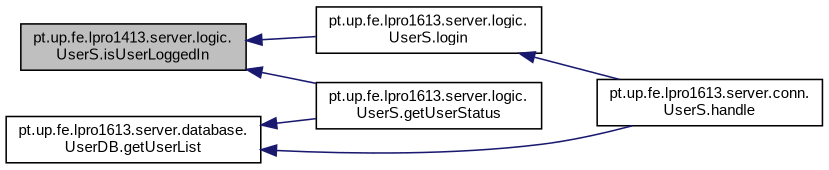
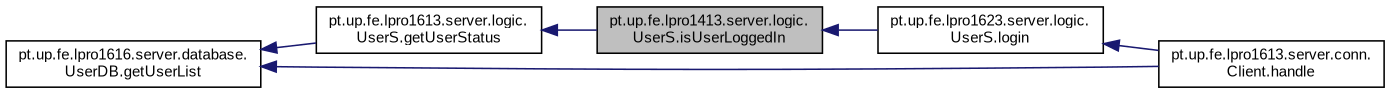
(429, 30) -> (991, 30)
(289, 78) -> (577, 30)
(710, 103) -> (1271, 64)
(133, 140) -> (133, 64)
